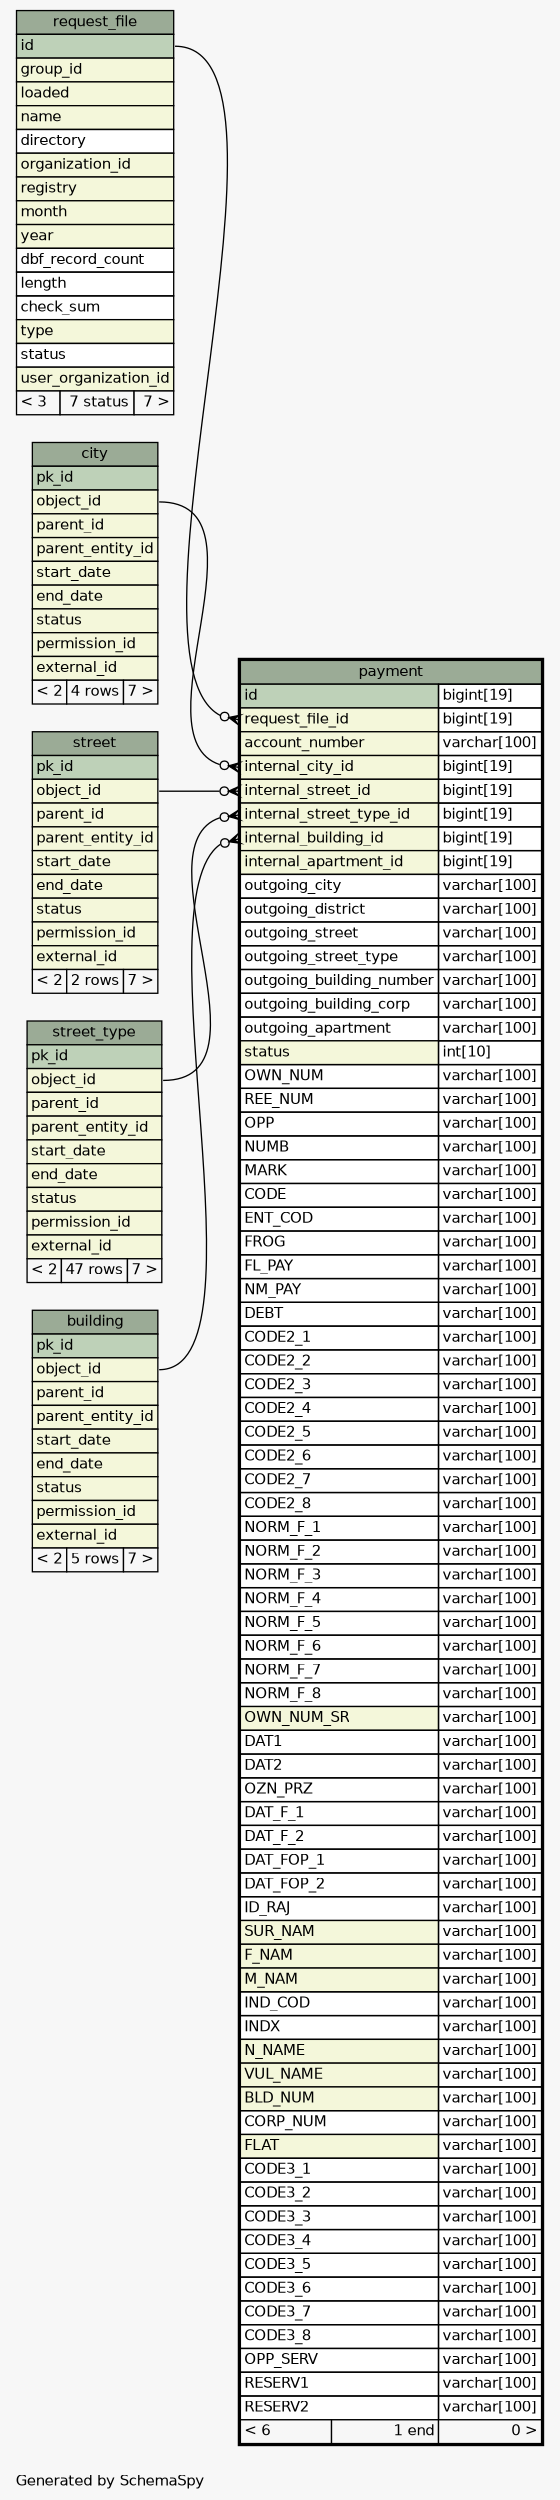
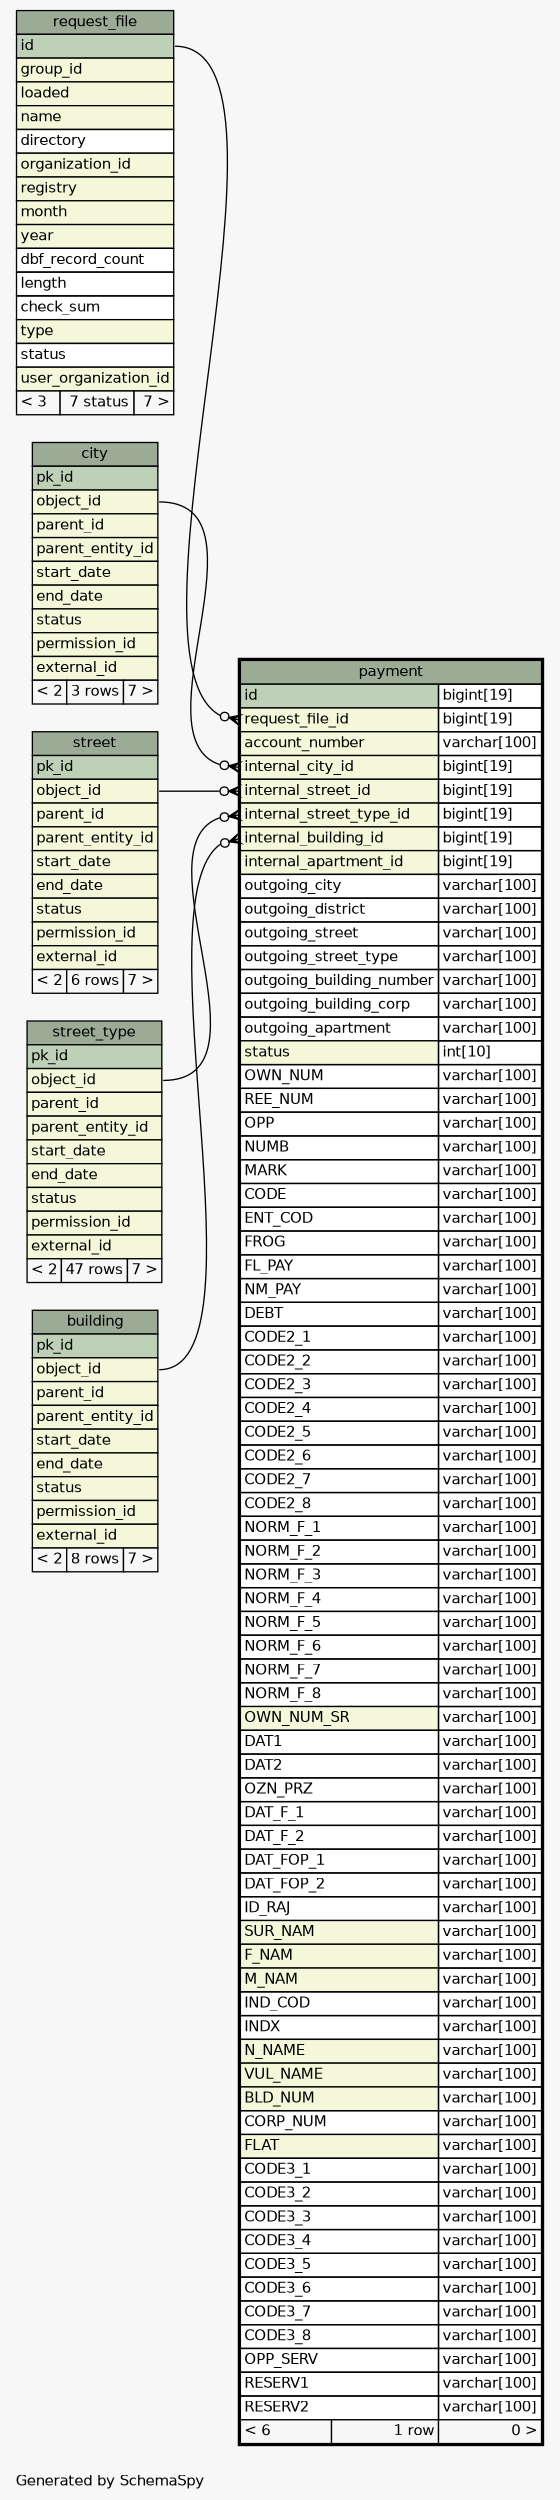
(95, 691) -> (95, 691)
(95, 981) -> (95, 981)
(95, 1559) -> (95, 1559)
(414, 2431) -> (414, 2431)
